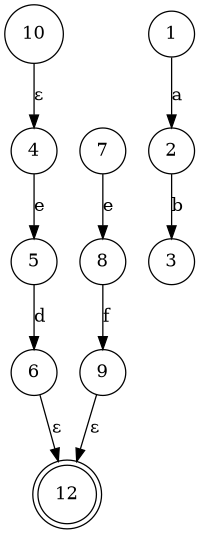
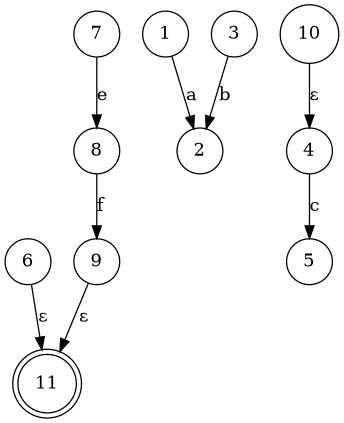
(172, 200) -> (219, 86)
(40, 206) -> (315, 206)
(34, 311) -> none
(67, 494) -> (47, 384)
